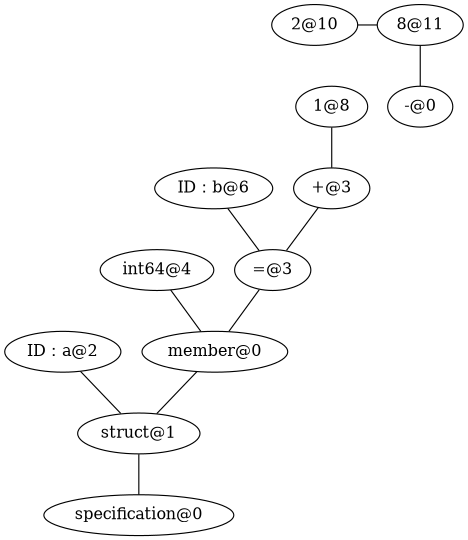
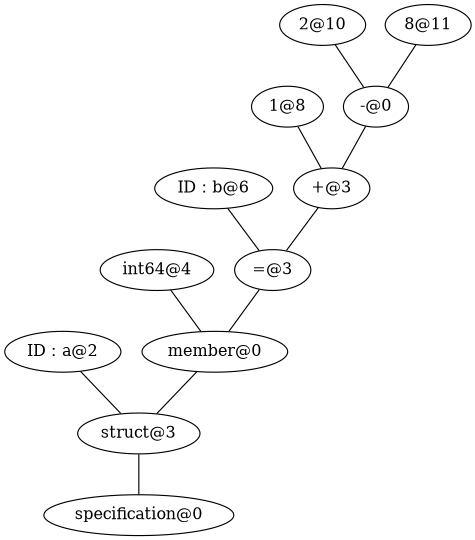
(367, 25) -> (349, 66)
none -> (354, 147)
(139, 433) -> (139, 433)
